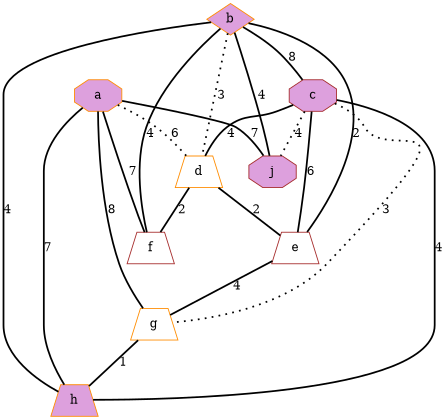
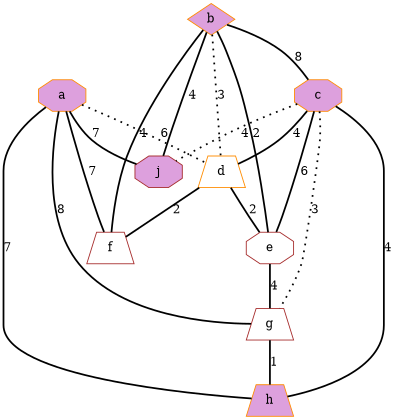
(313, 96) -> (318, 96)
(4, 141) -> none
(295, 248) -> (270, 248)
(154, 324) -> (270, 324)
